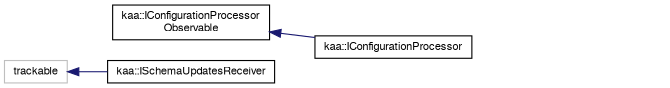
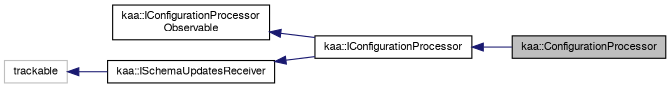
none -> (589, 47)
none -> (300, 58)
